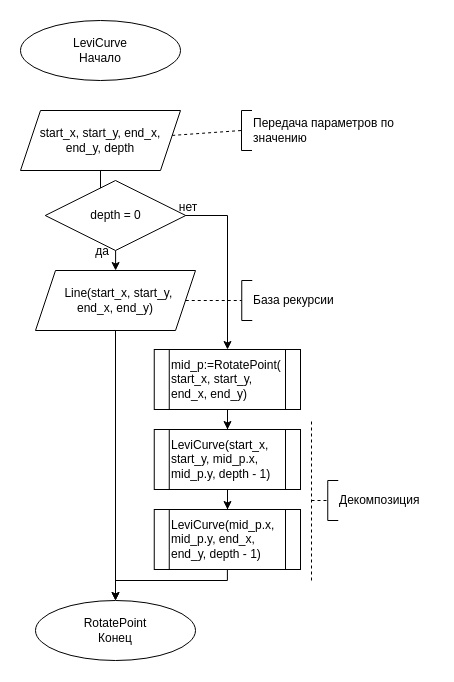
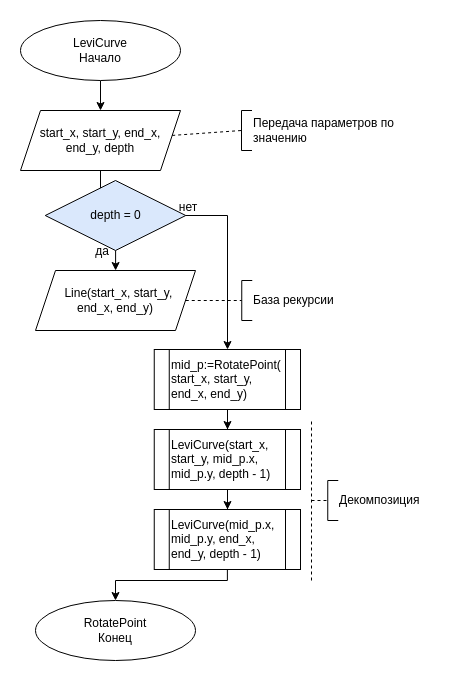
none -> (101, 100)
(116, 216) -> (116, 216)
(116, 454) -> none
